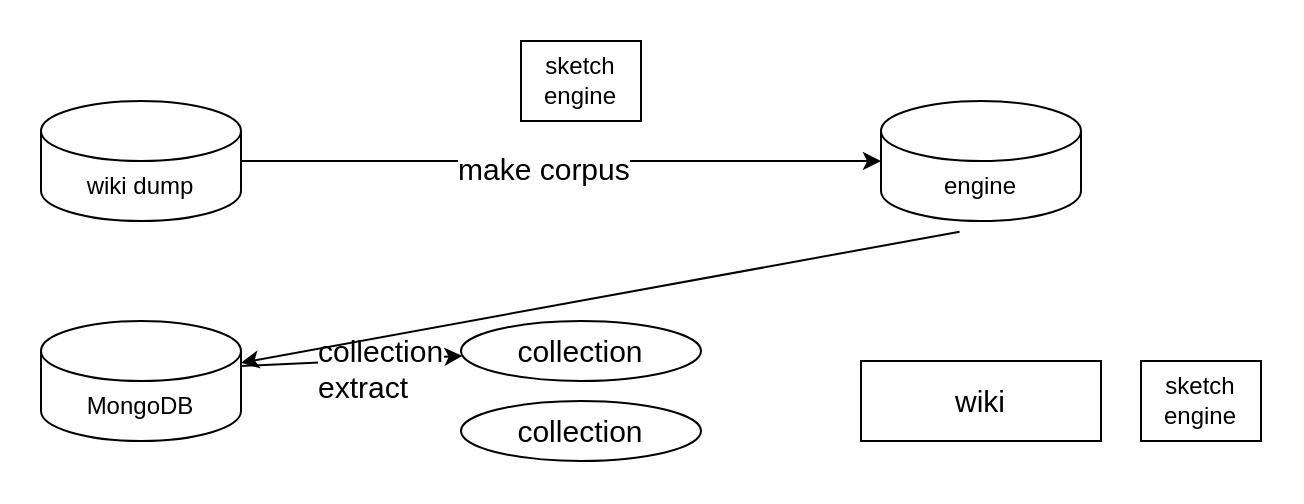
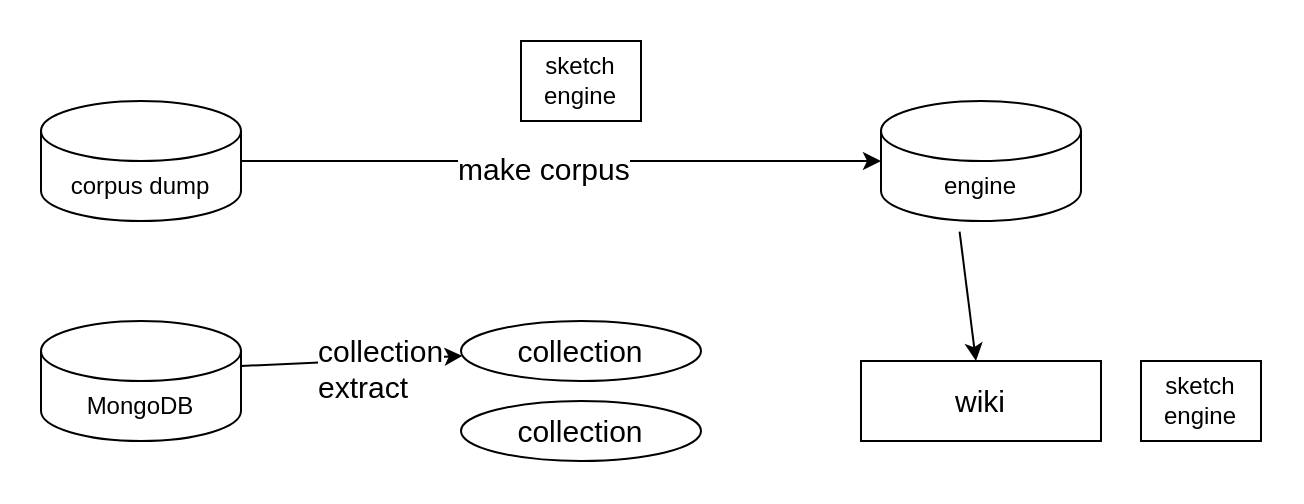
(141, 187) -> (141, 187)
(607, 296) -> (967, 290)
